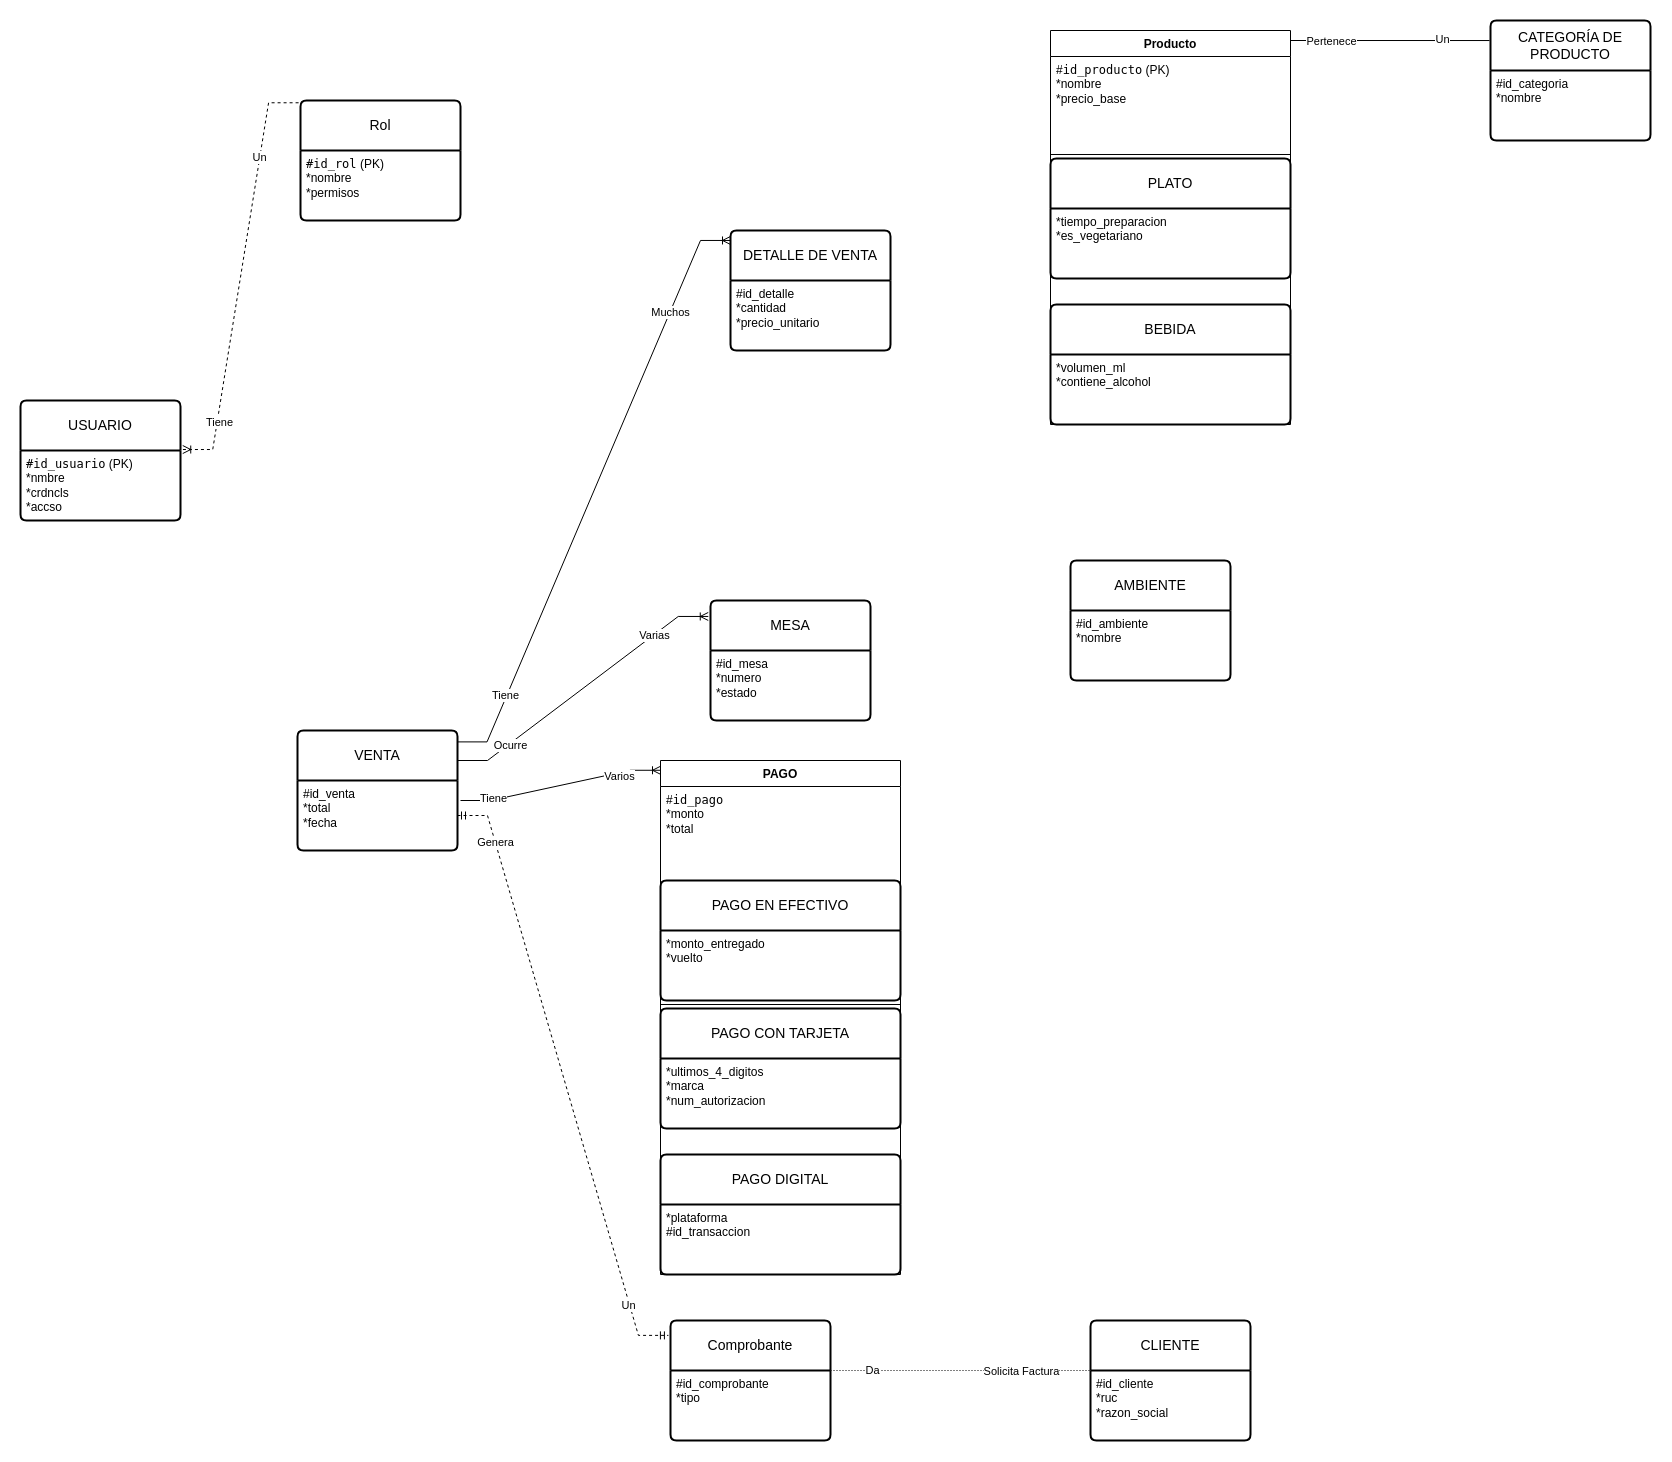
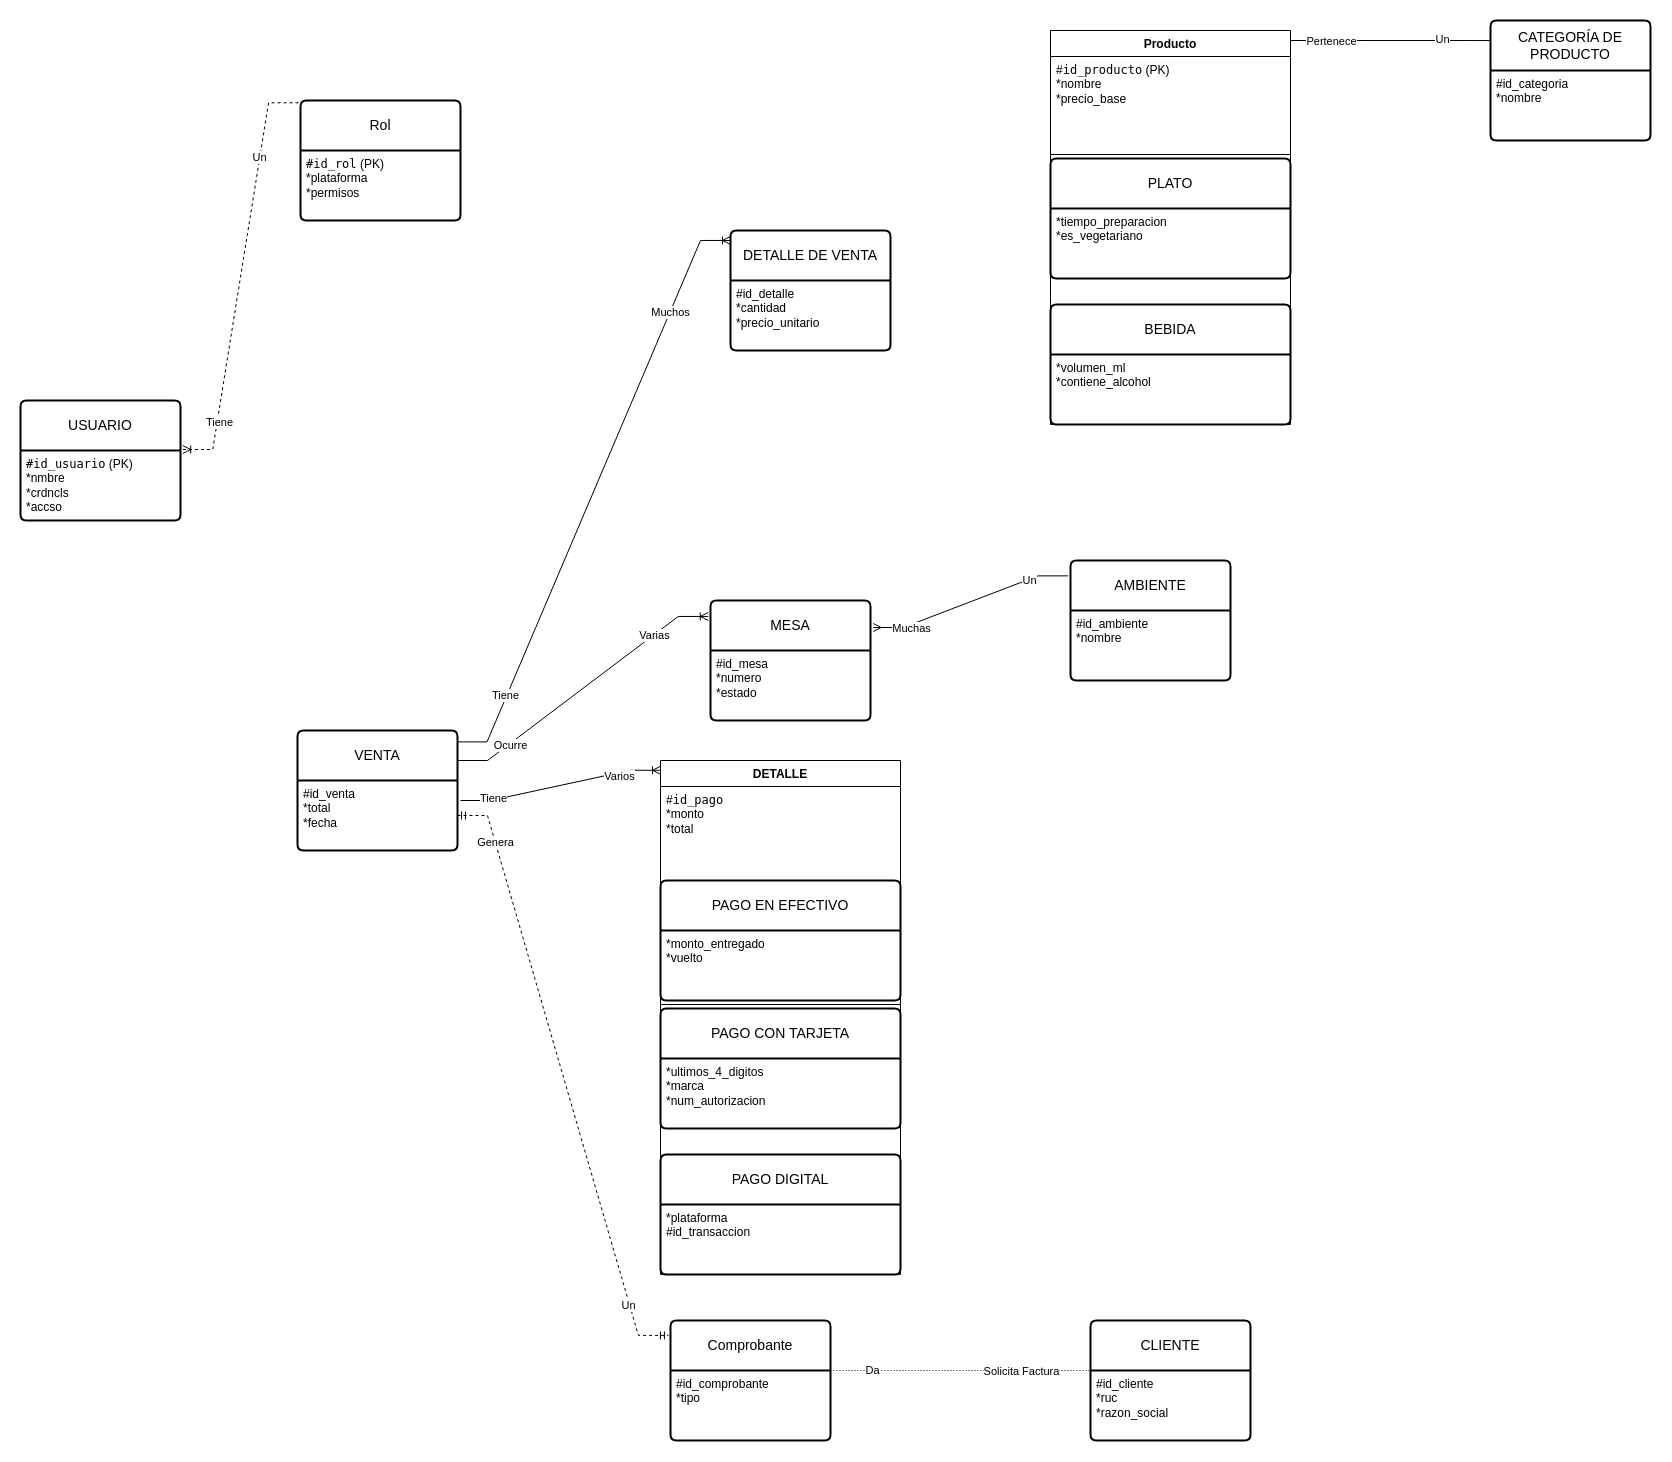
(342, 179) -> (342, 179)
none -> (971, 602)
(781, 775) -> (781, 775)
